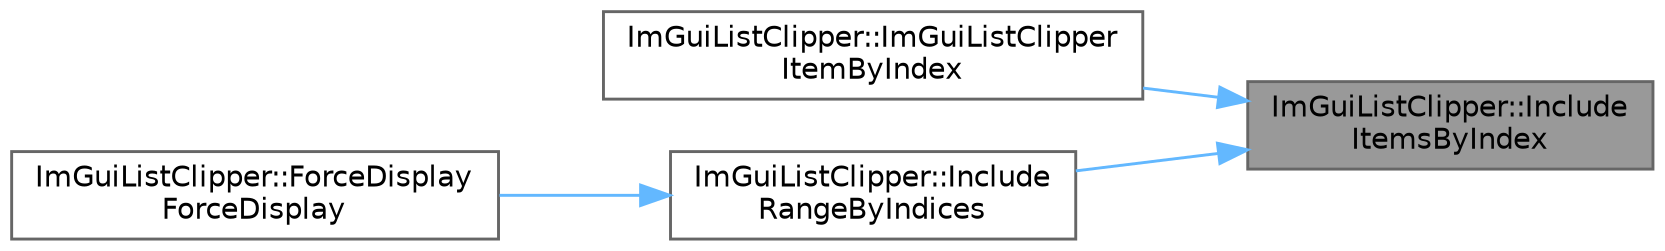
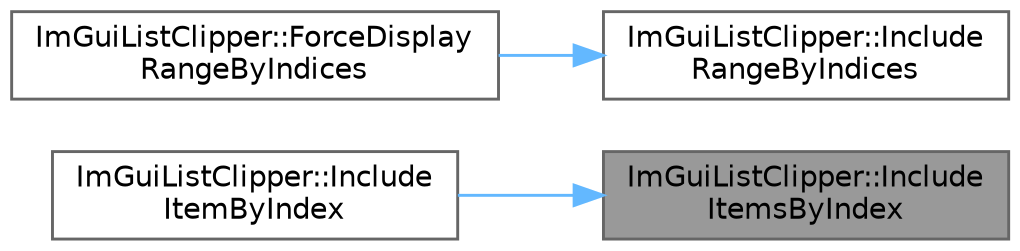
(873, 55) -> (255, 195)
(1147, 162) -> none
(255, 195) -> (255, 55)
